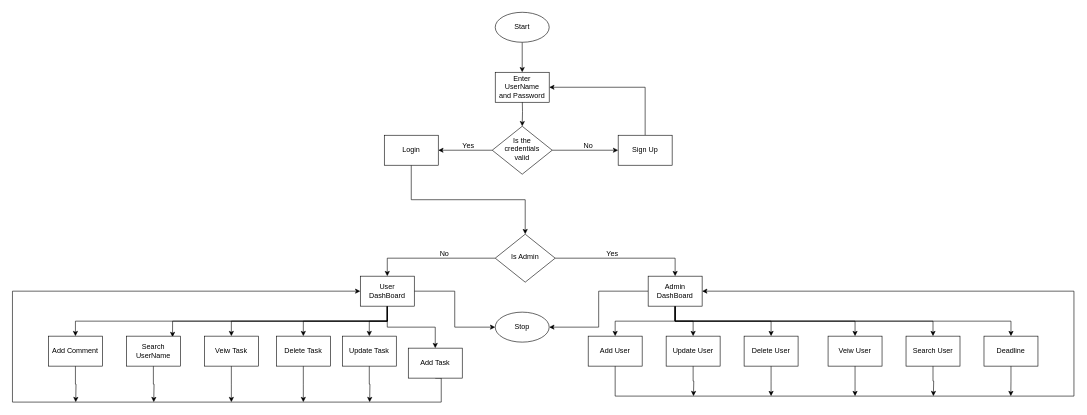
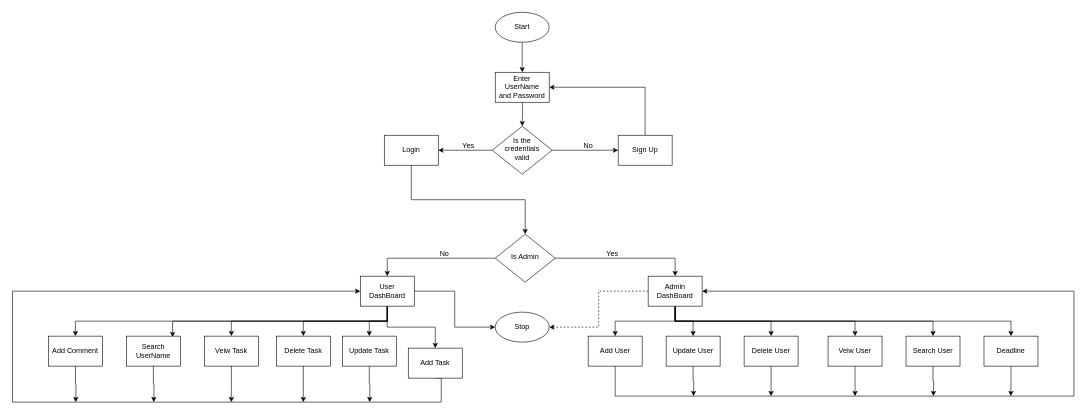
(599, 307) -> (599, 307)
